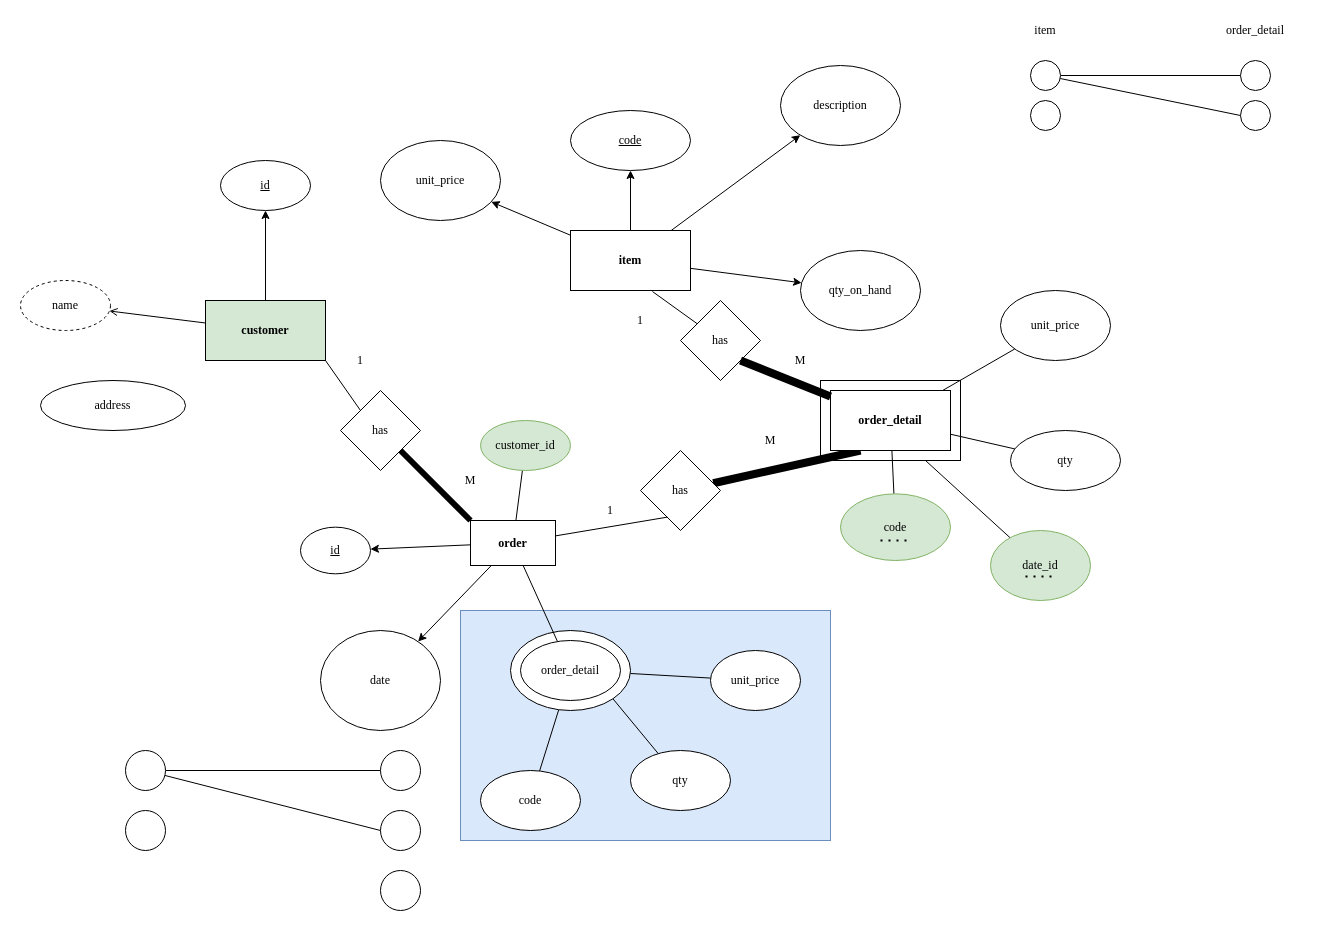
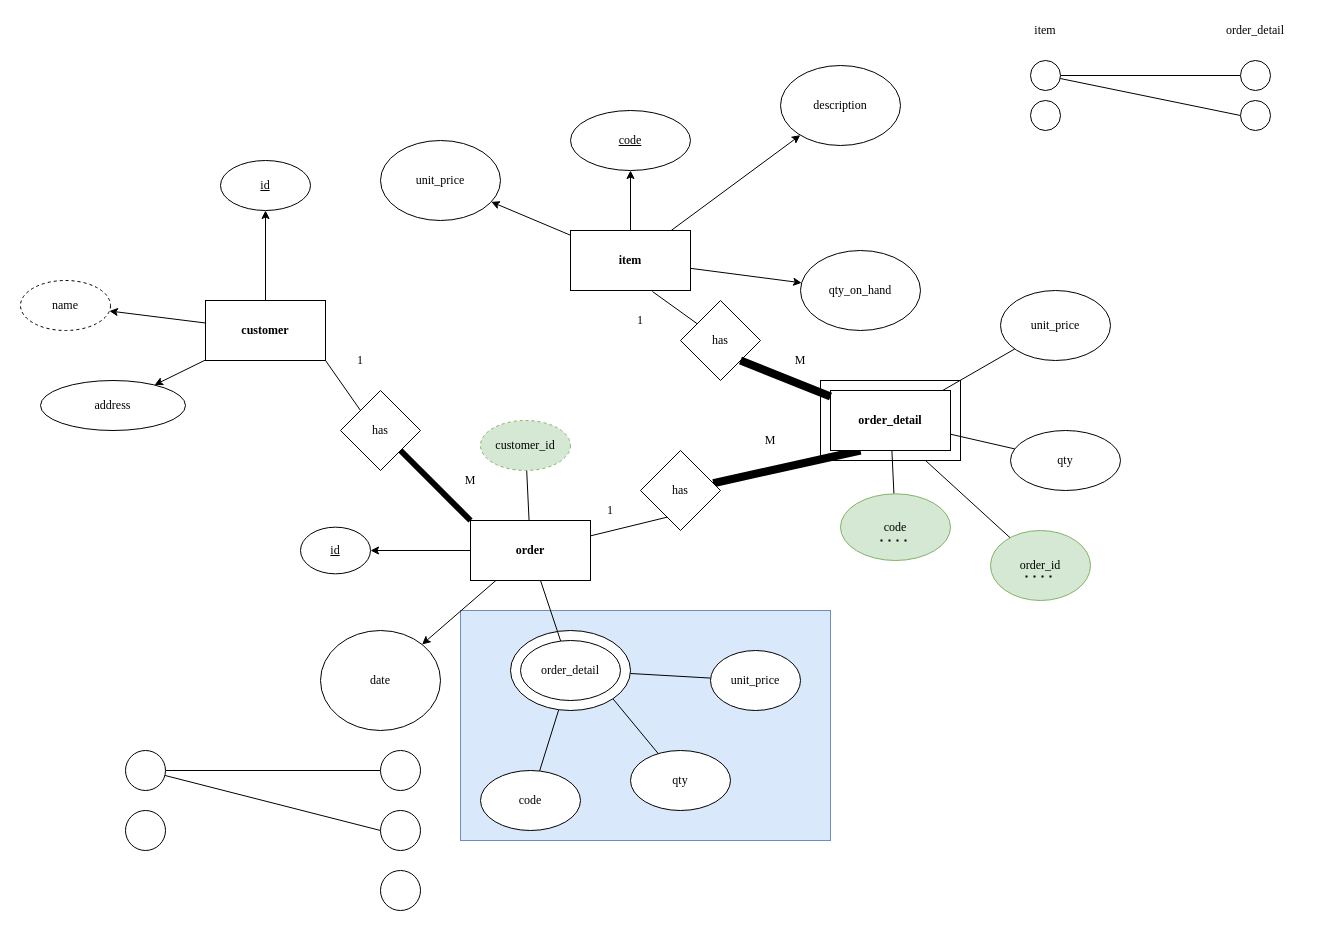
(115, 312) -> (117, 312)
(266, 331) -> (266, 331)
none -> (183, 371)
(526, 446) -> (526, 446)
(513, 543) -> (531, 551)
(1041, 566) -> (1041, 566)
